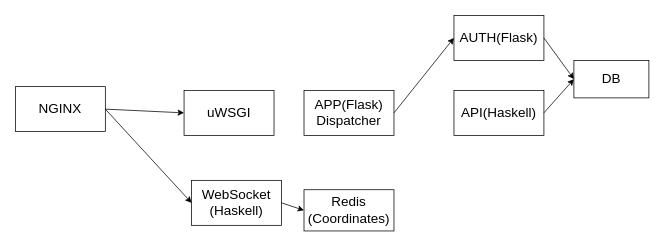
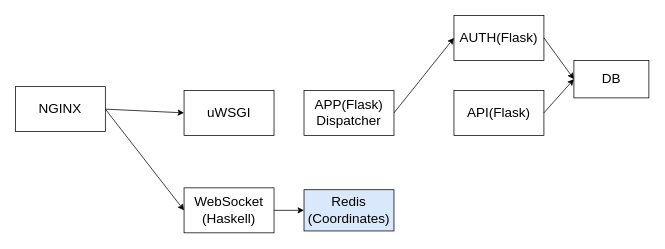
(499, 113) -> (499, 113)
(237, 203) -> (229, 210)
(349, 210) -> (349, 210)
